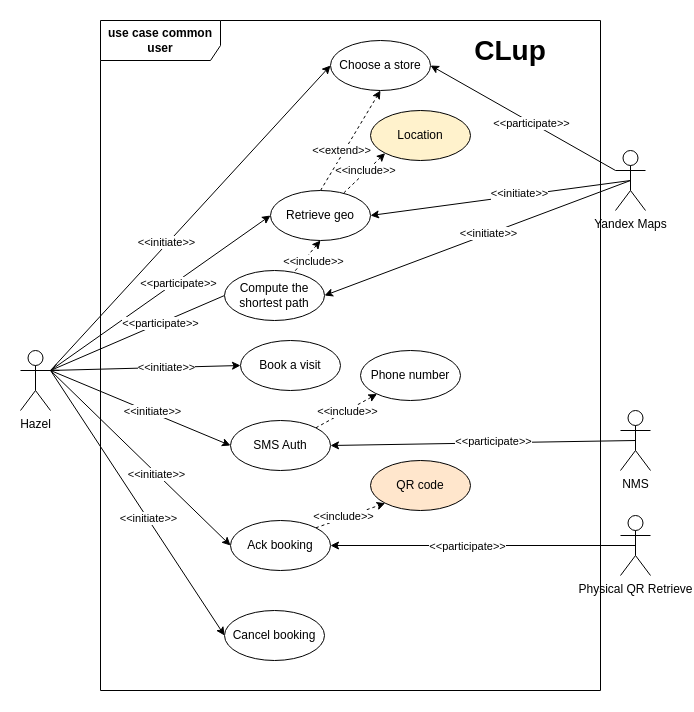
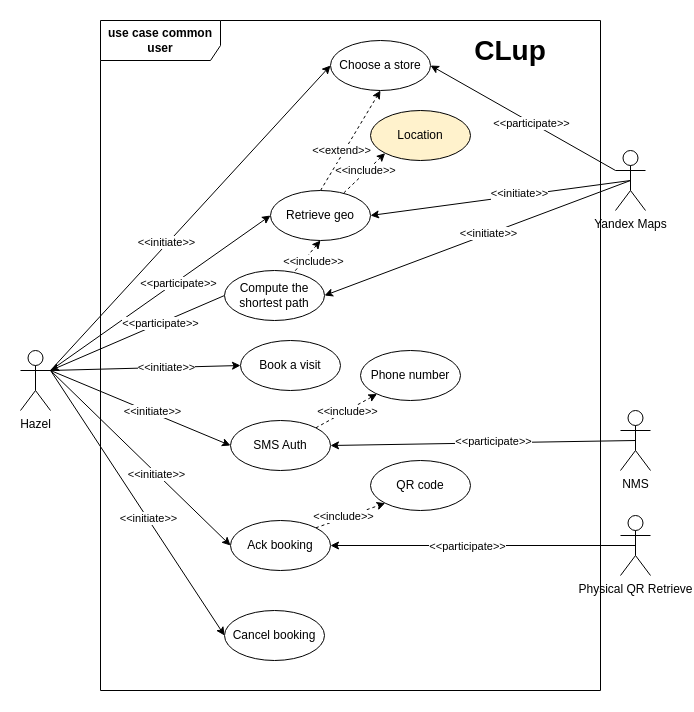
(58, 367) -> (58, 367)
(421, 486) -> (421, 486)
